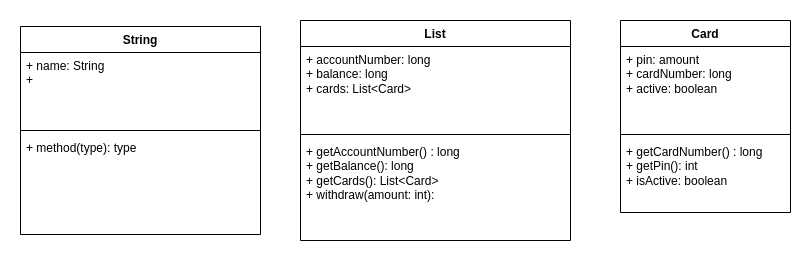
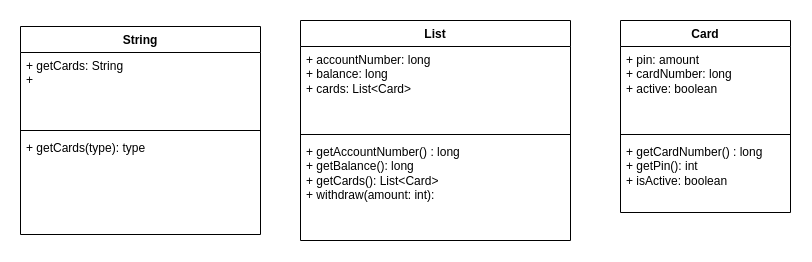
(67, 74) -> (81, 74)
(89, 149) -> (96, 149)
